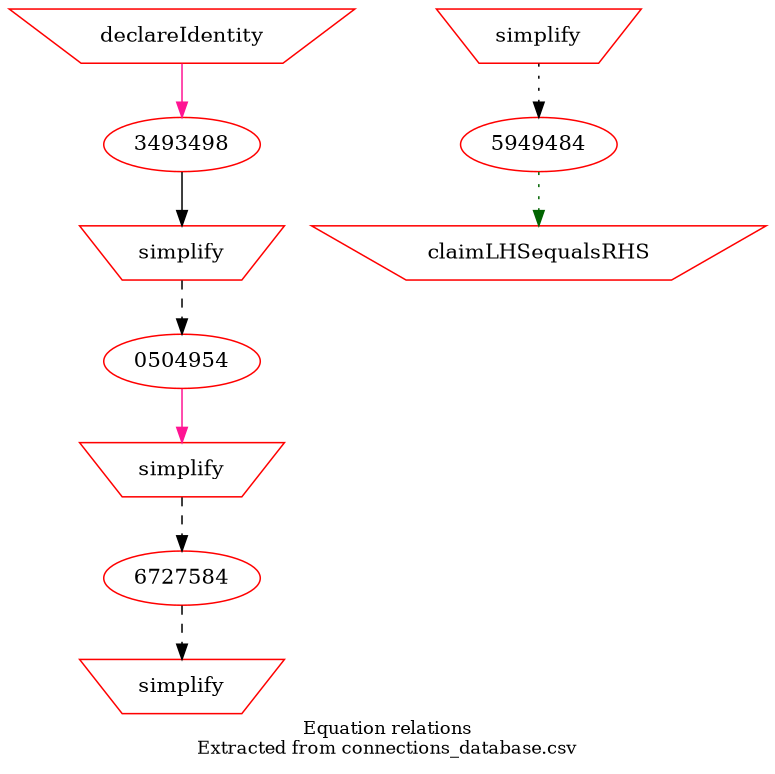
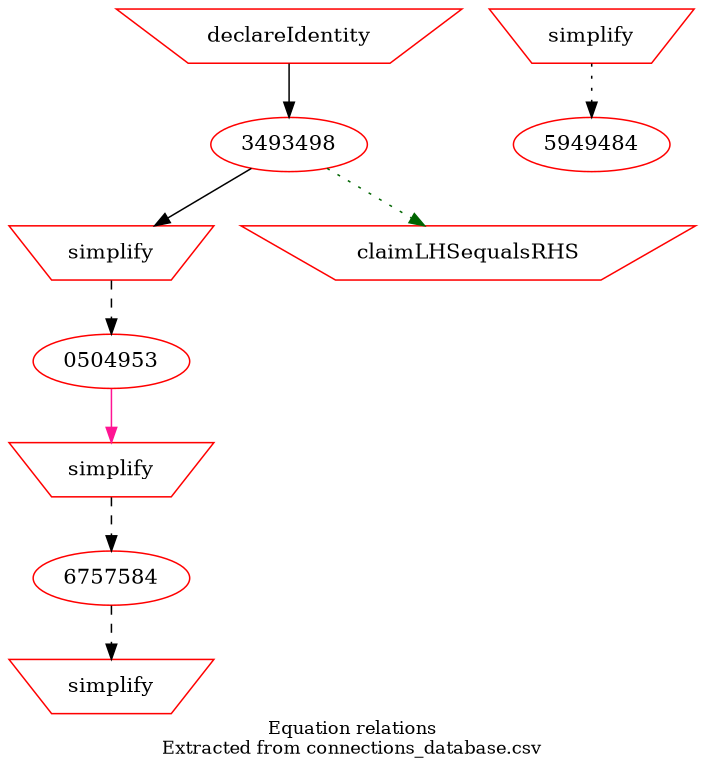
(182, 83) -> (289, 83)
(539, 191) -> (369, 193)
(182, 361) -> (111, 361)
(182, 578) -> (111, 578)
